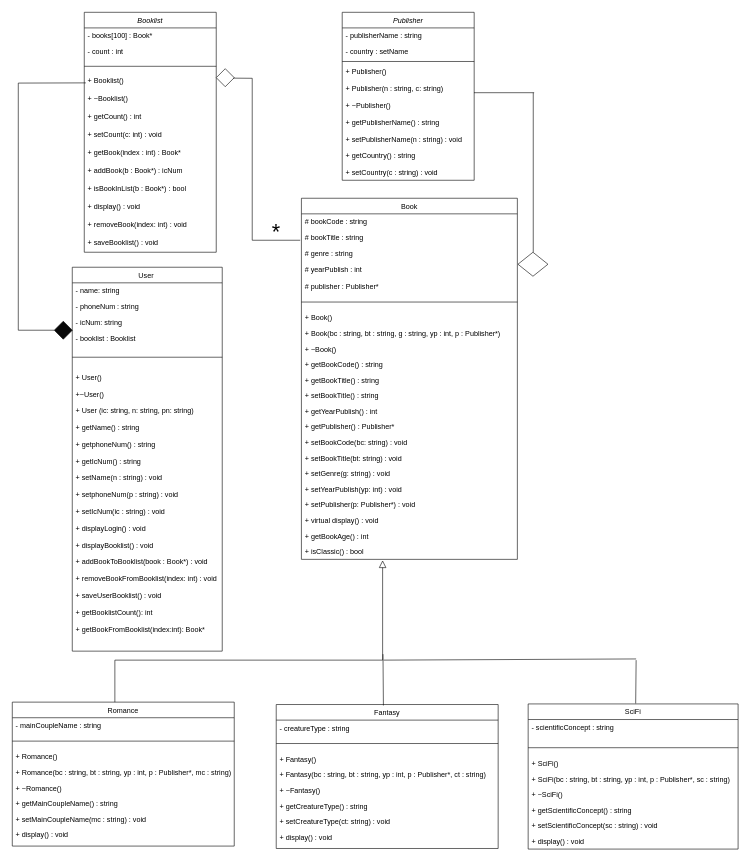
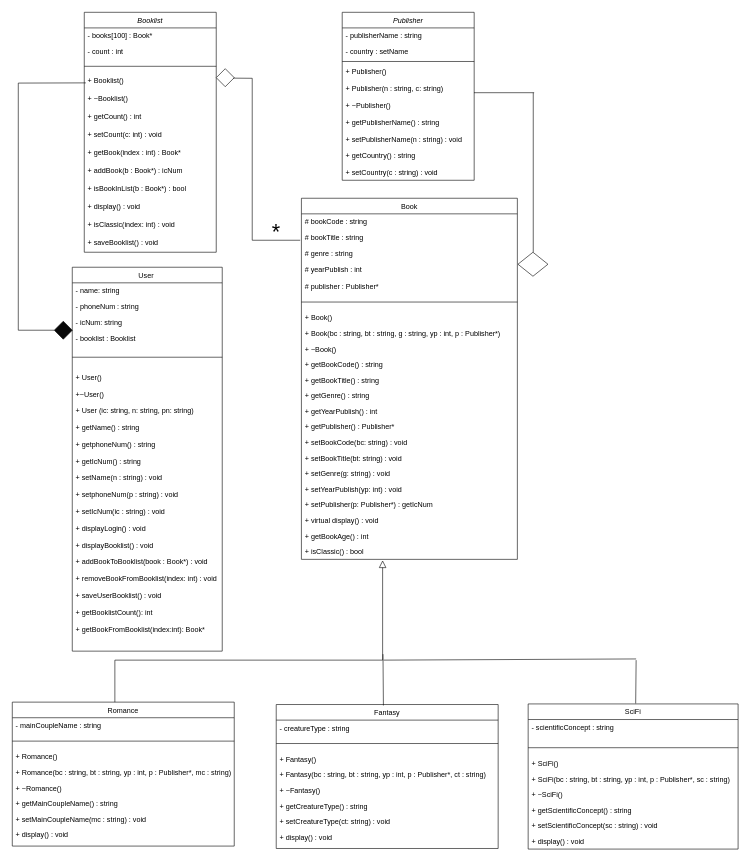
(142, 224) -> (137, 224)
(349, 396) -> (342, 396)
(367, 505) -> (376, 505)
